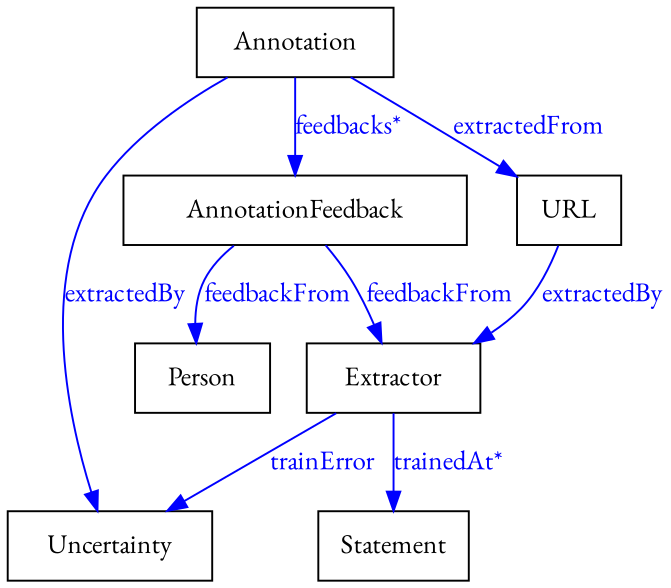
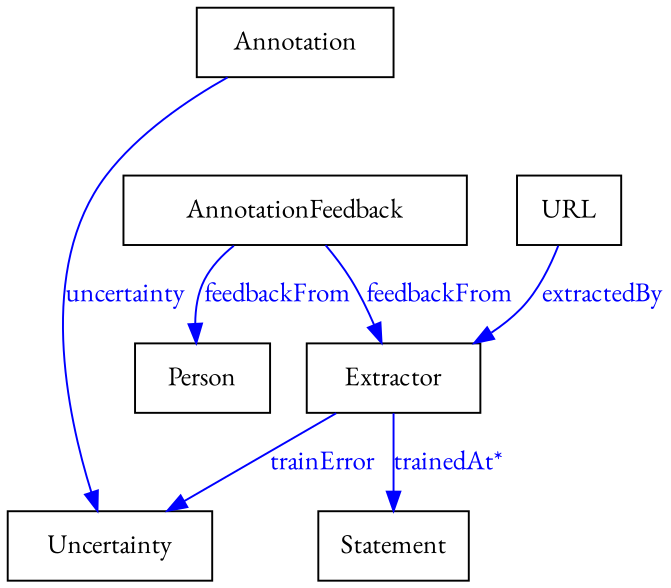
(295, 117) -> none
(425, 122) -> none
(125, 294) -> (125, 294)
